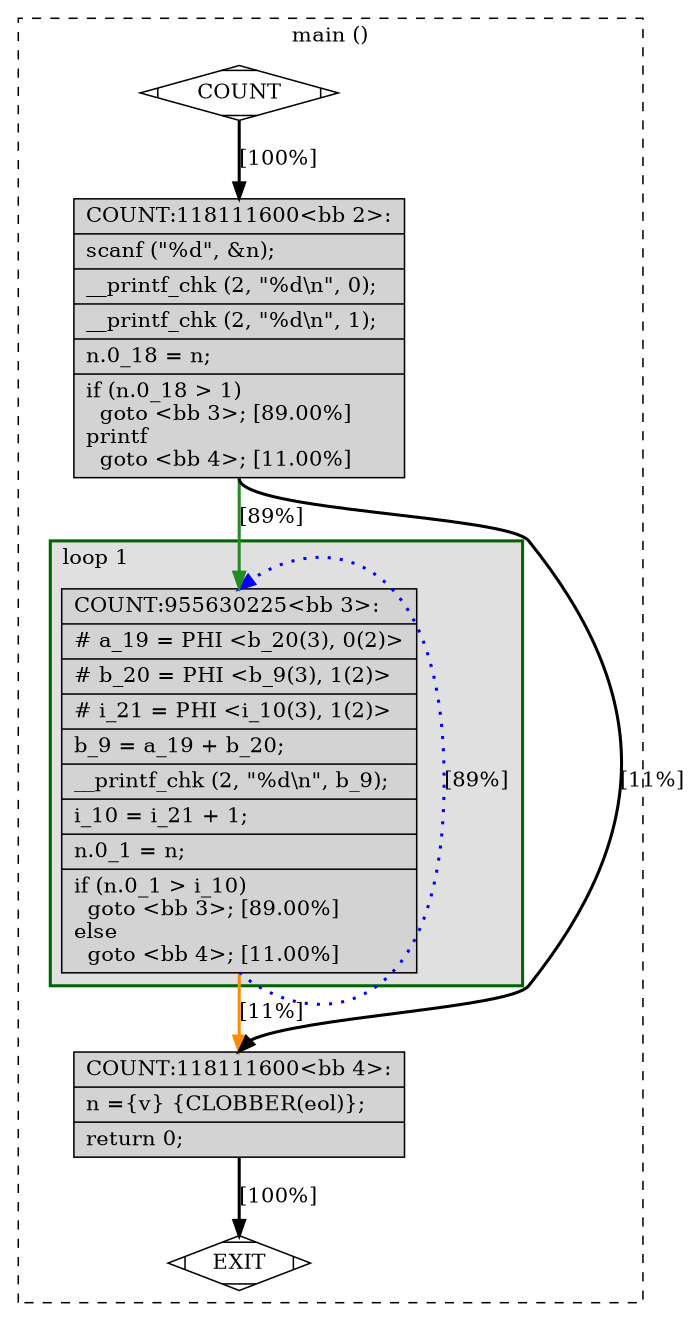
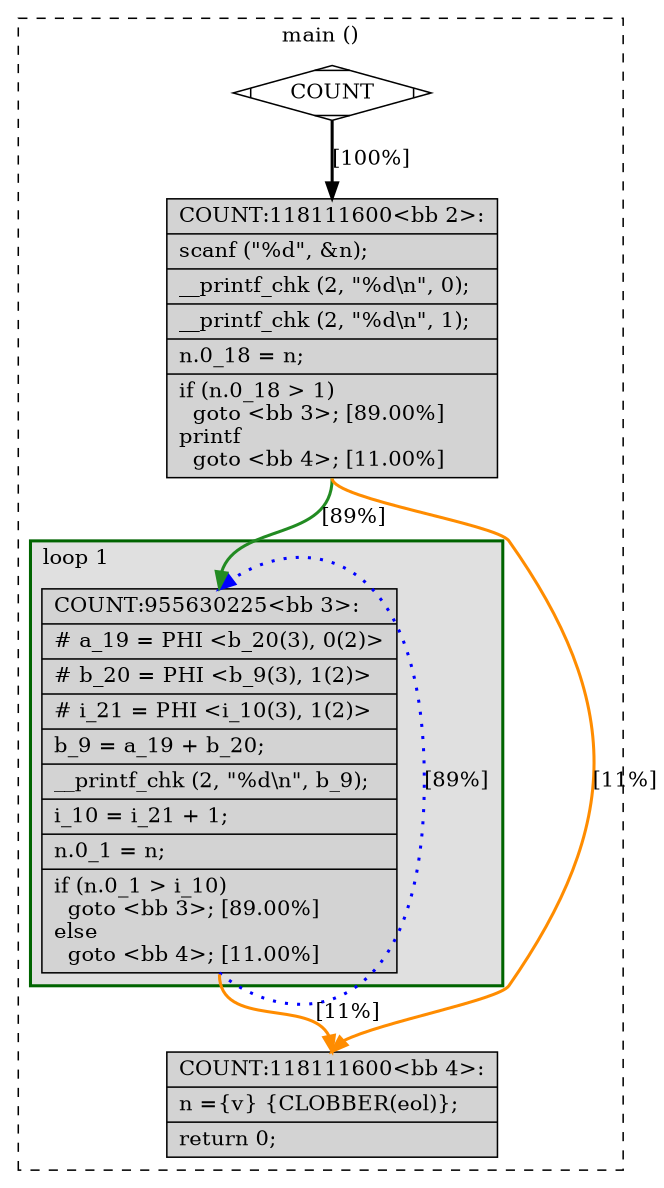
(621, 756) -> (593, 756)
(239, 1263) -> none
